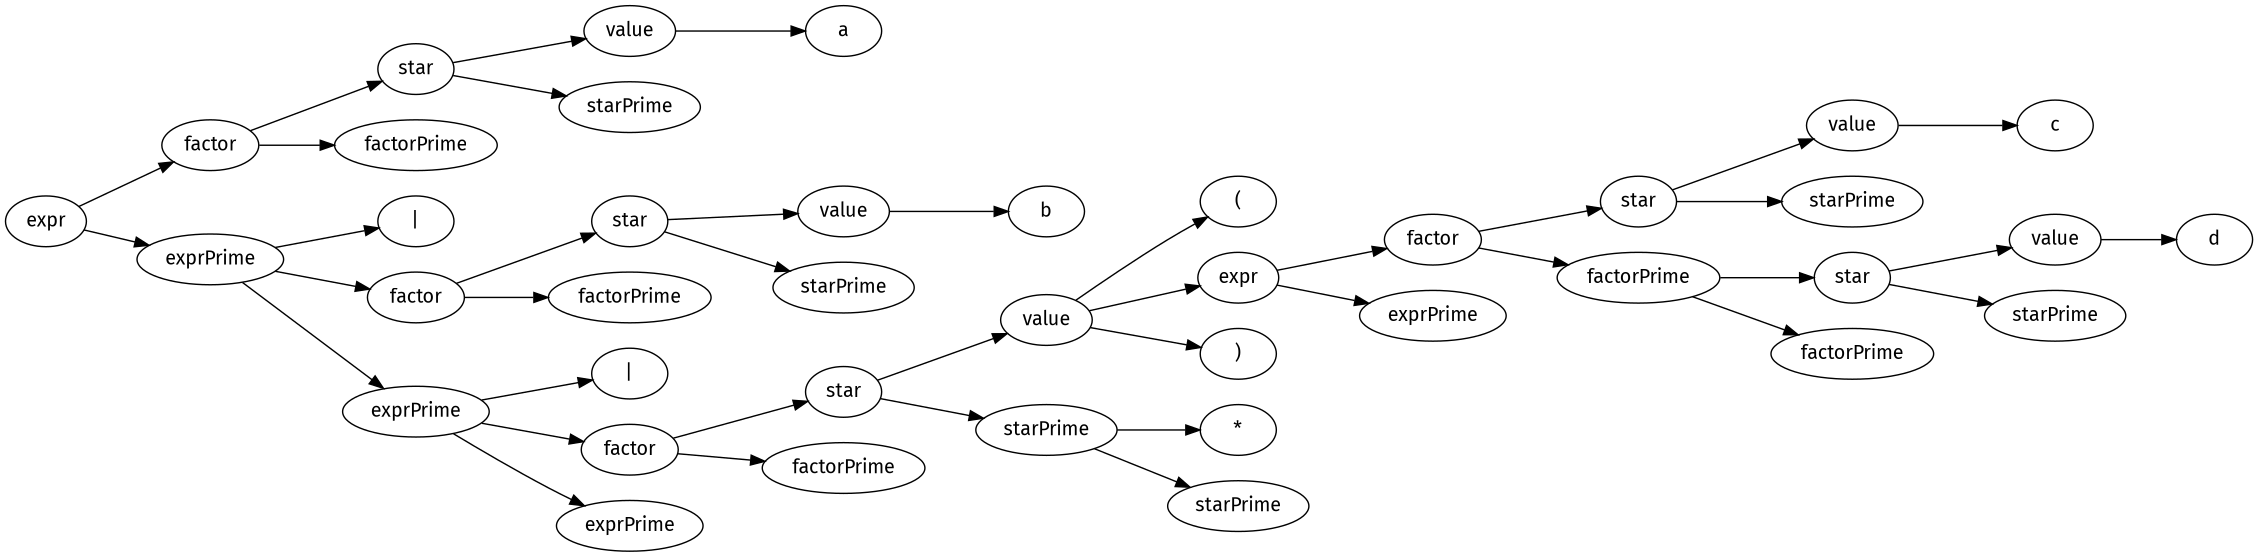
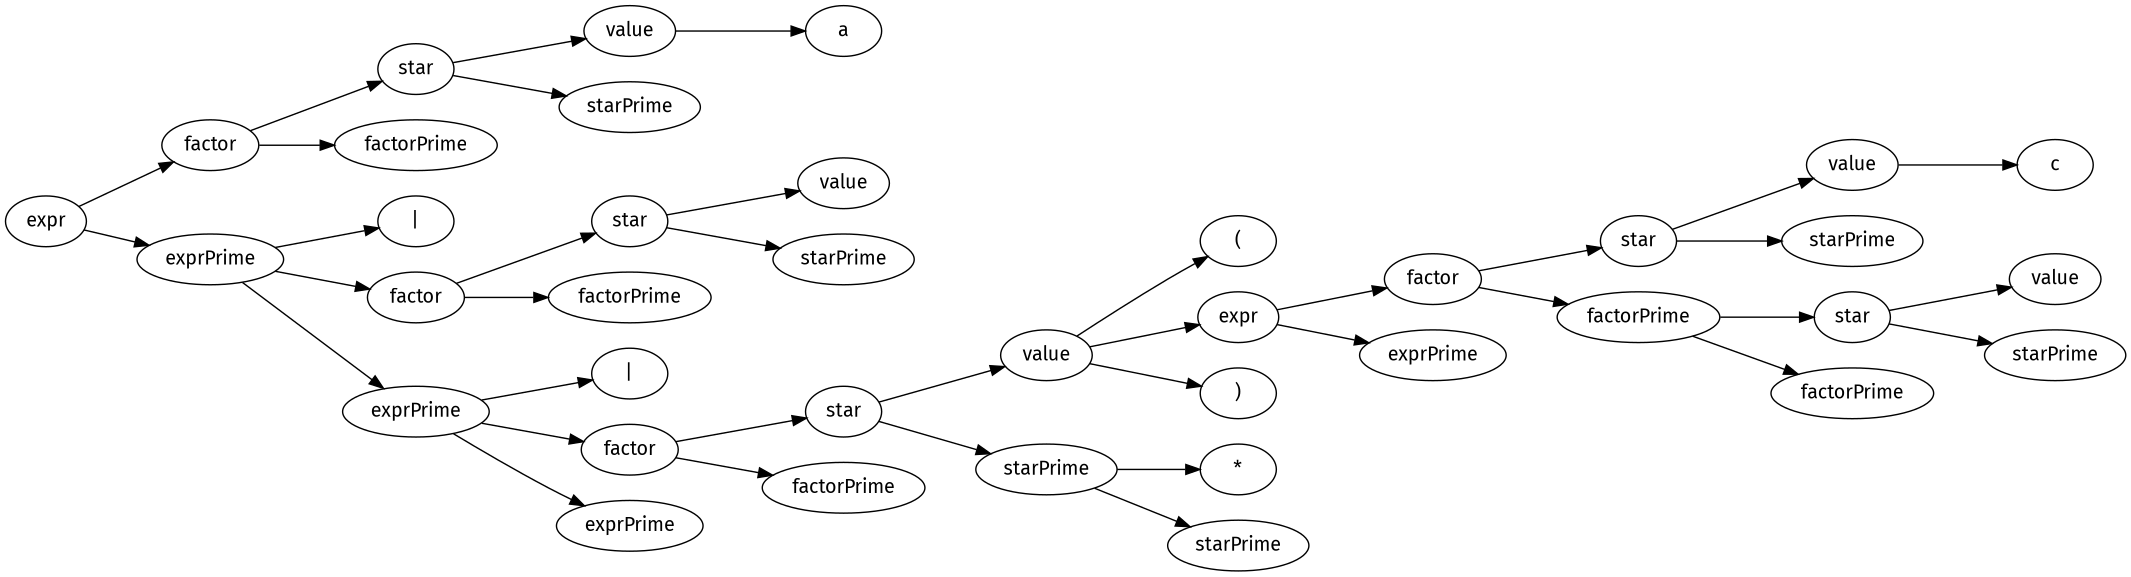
(1046, 211) -> none
(2215, 240) -> none
